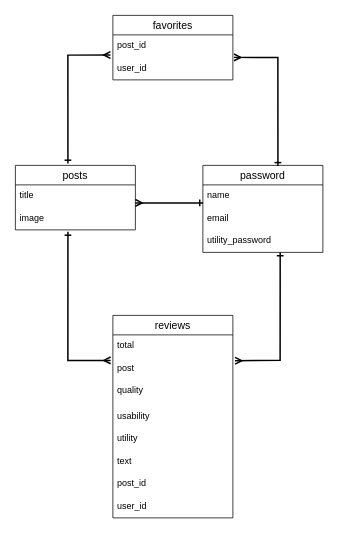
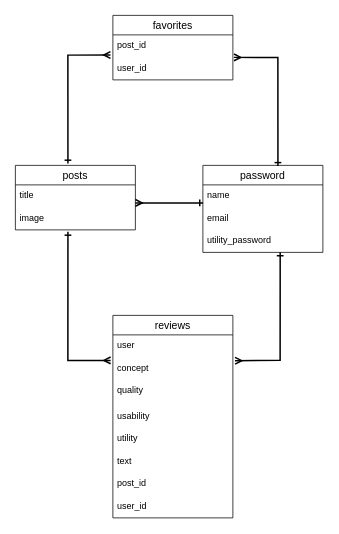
(128, 345) -> (127, 345)
(127, 368) -> (135, 368)
